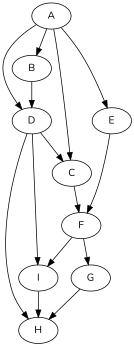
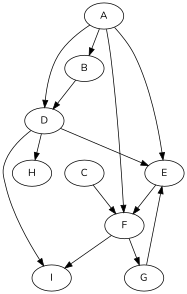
(63, 91) -> (117, 117)
(50, 144) -> (101, 146)
(38, 301) -> none
(67, 302) -> (154, 229)
